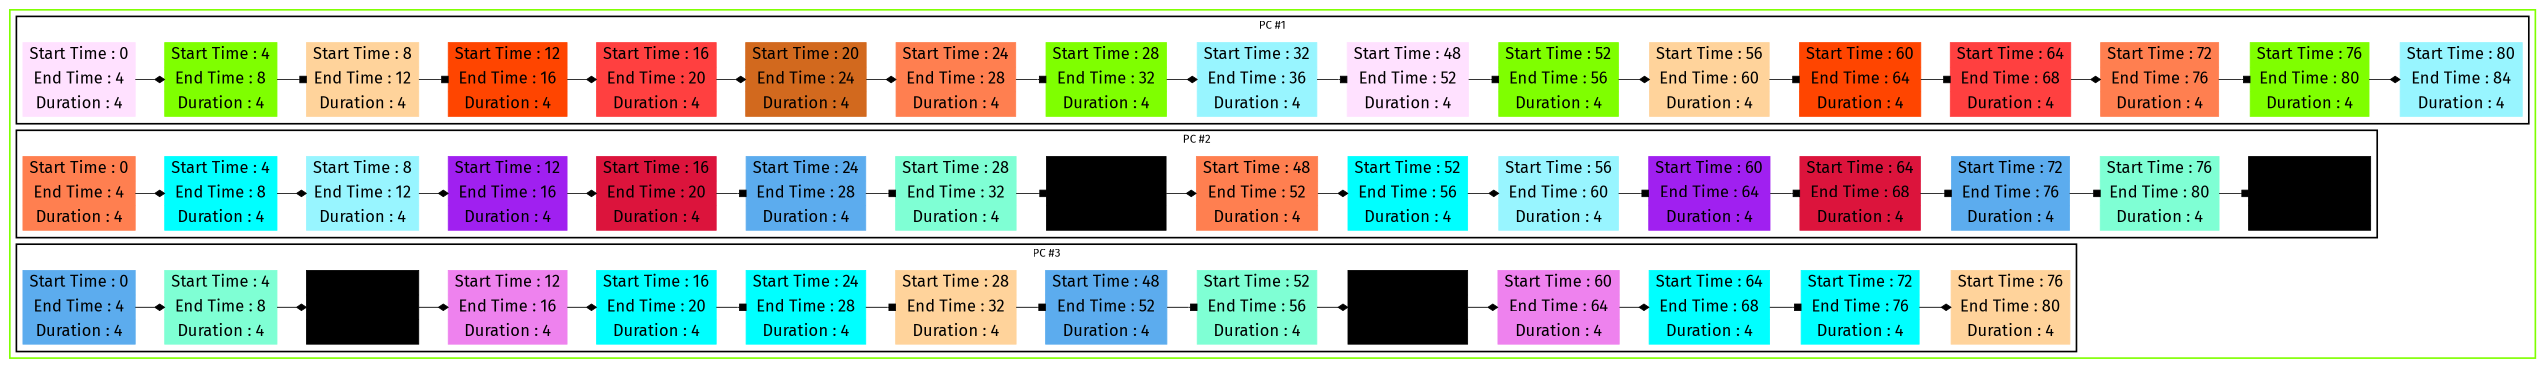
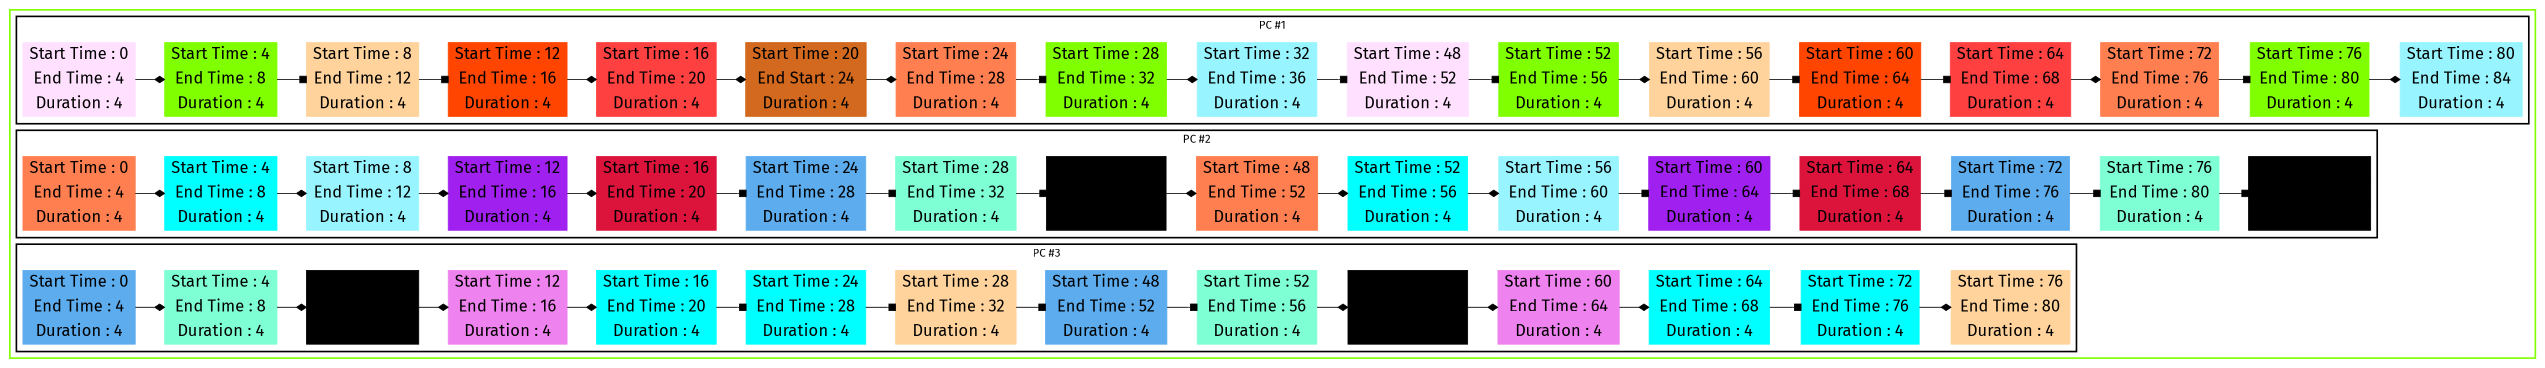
(806, 79) -> (806, 79)
